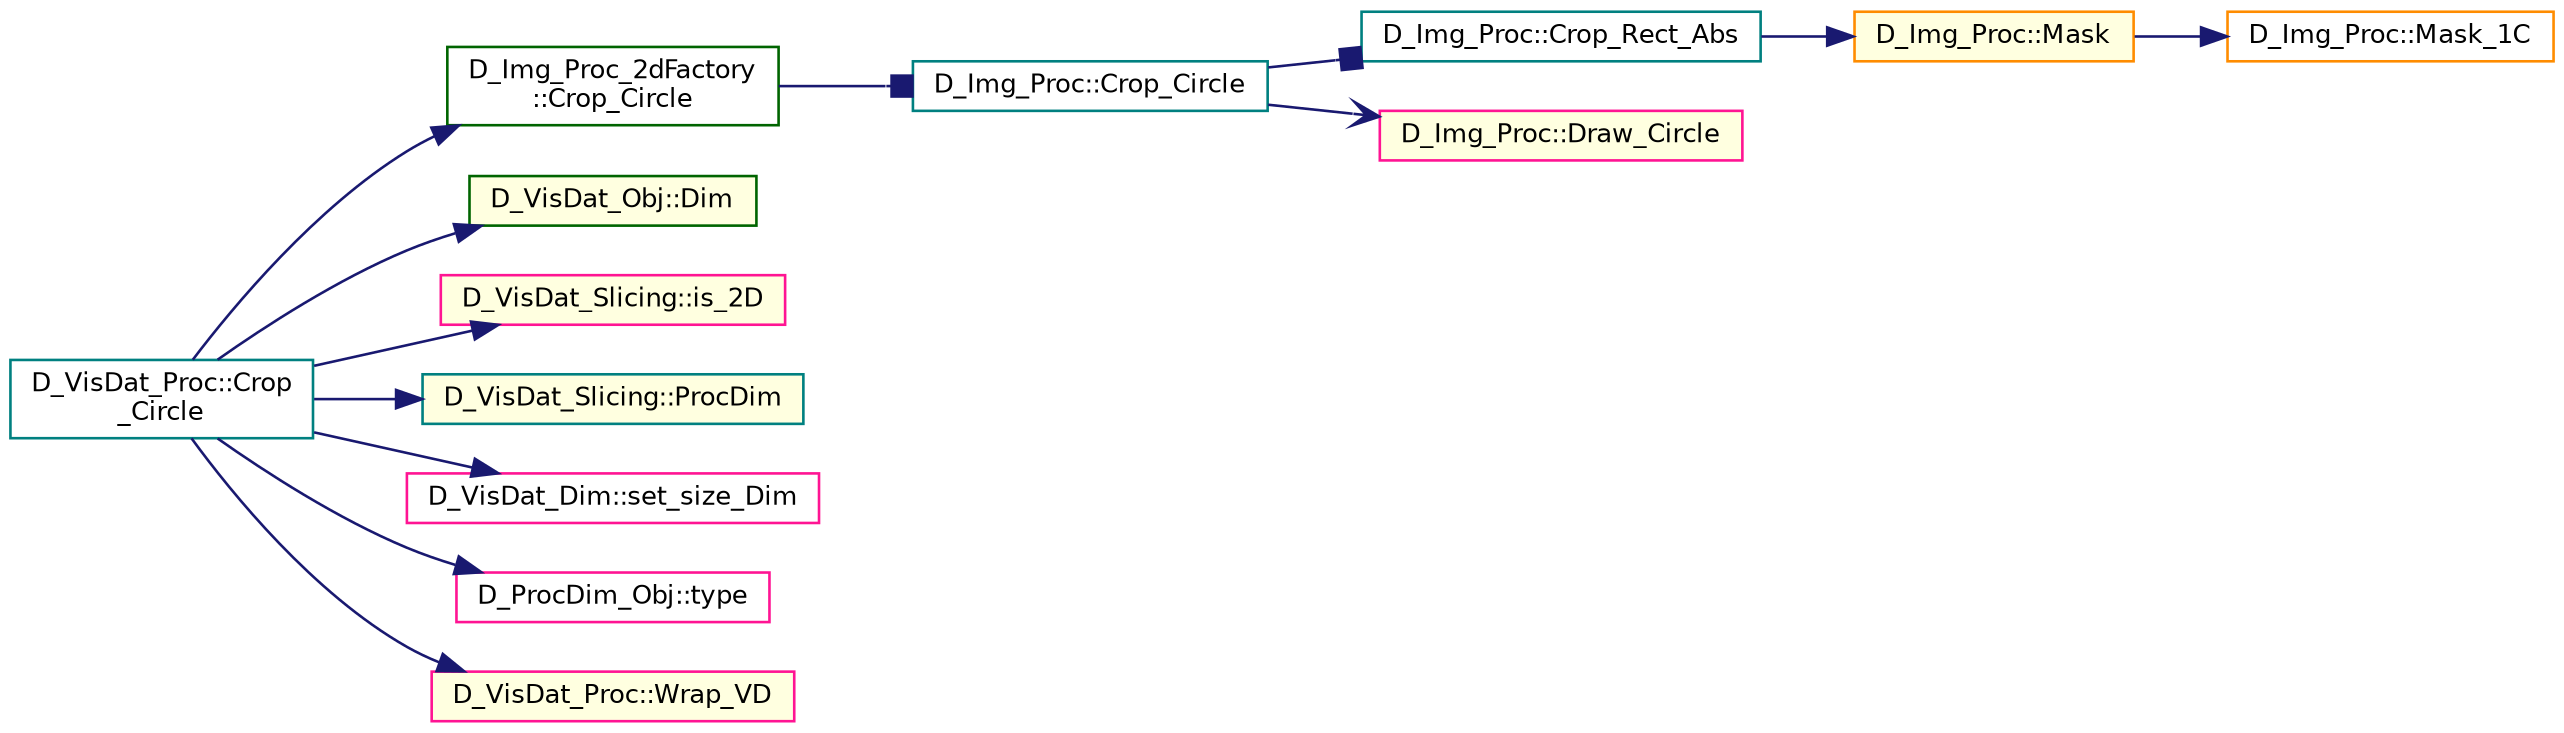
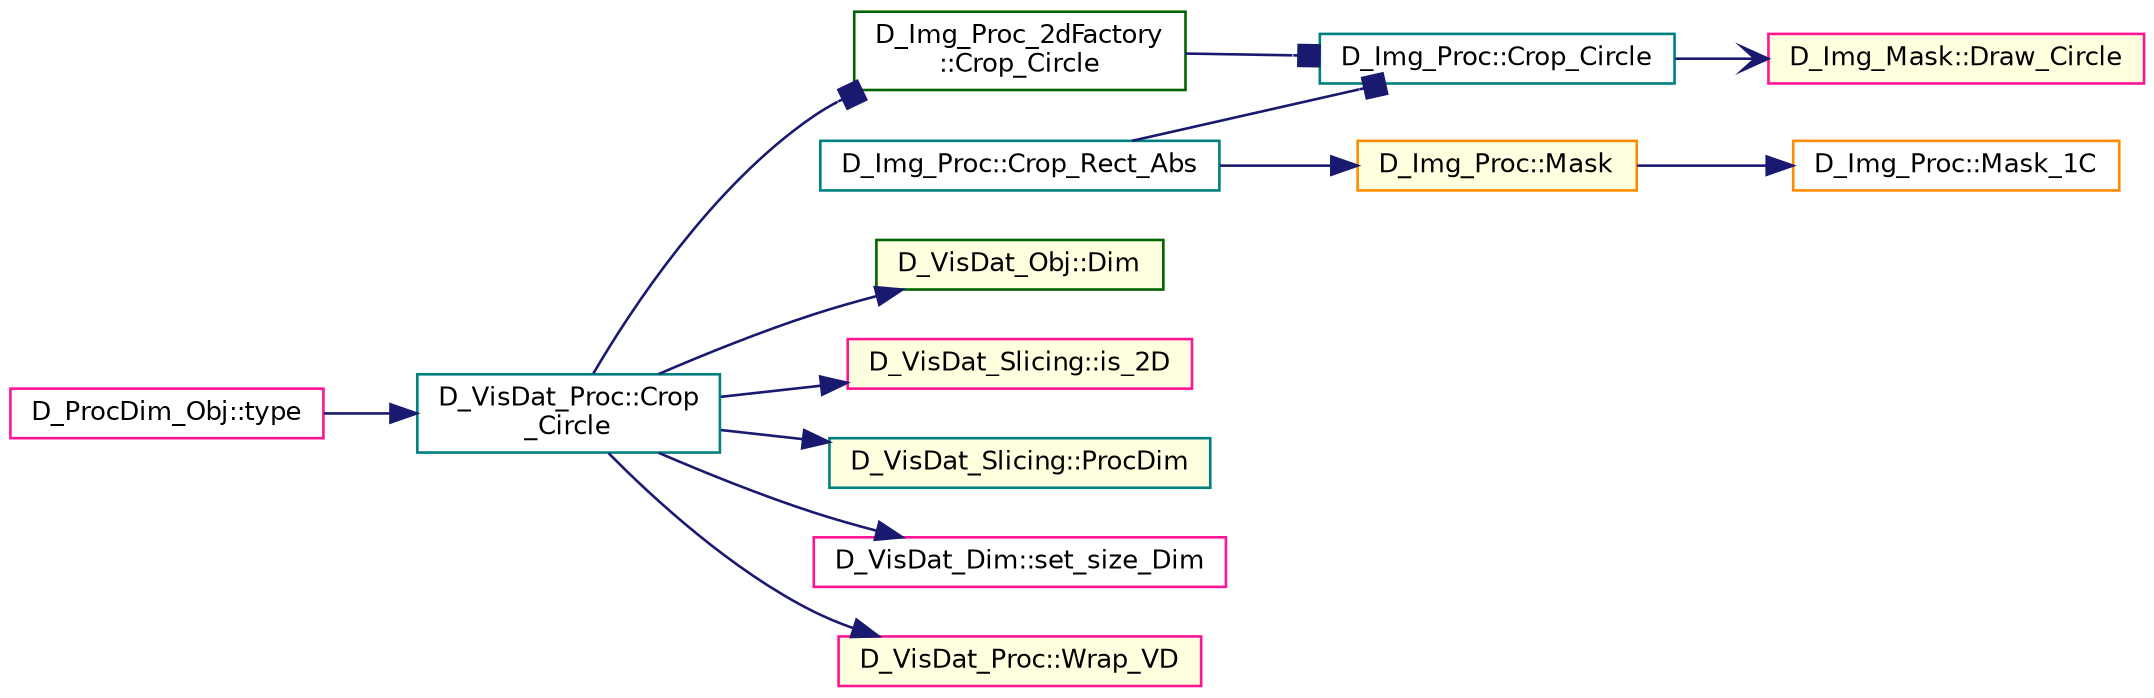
(1302, 64) -> (1246, 115)
(1561, 136) -> (1956, 59)
(302, 235) -> (700, 223)
(332, 511) -> (357, 413)
